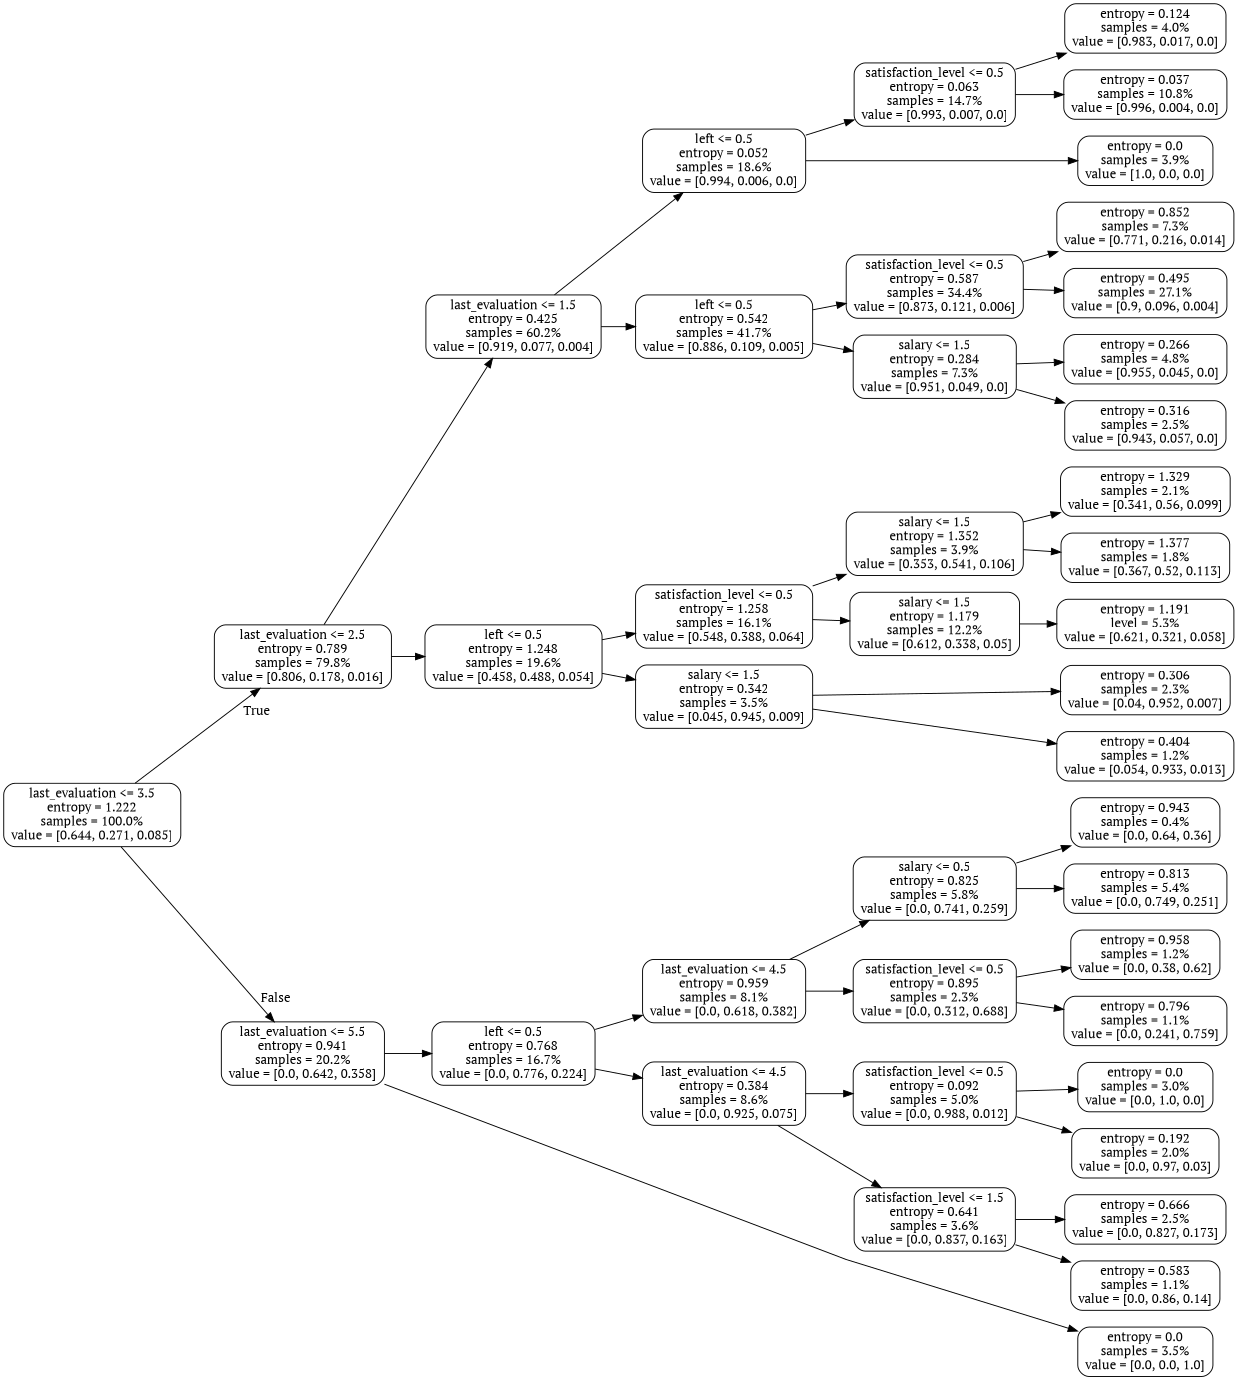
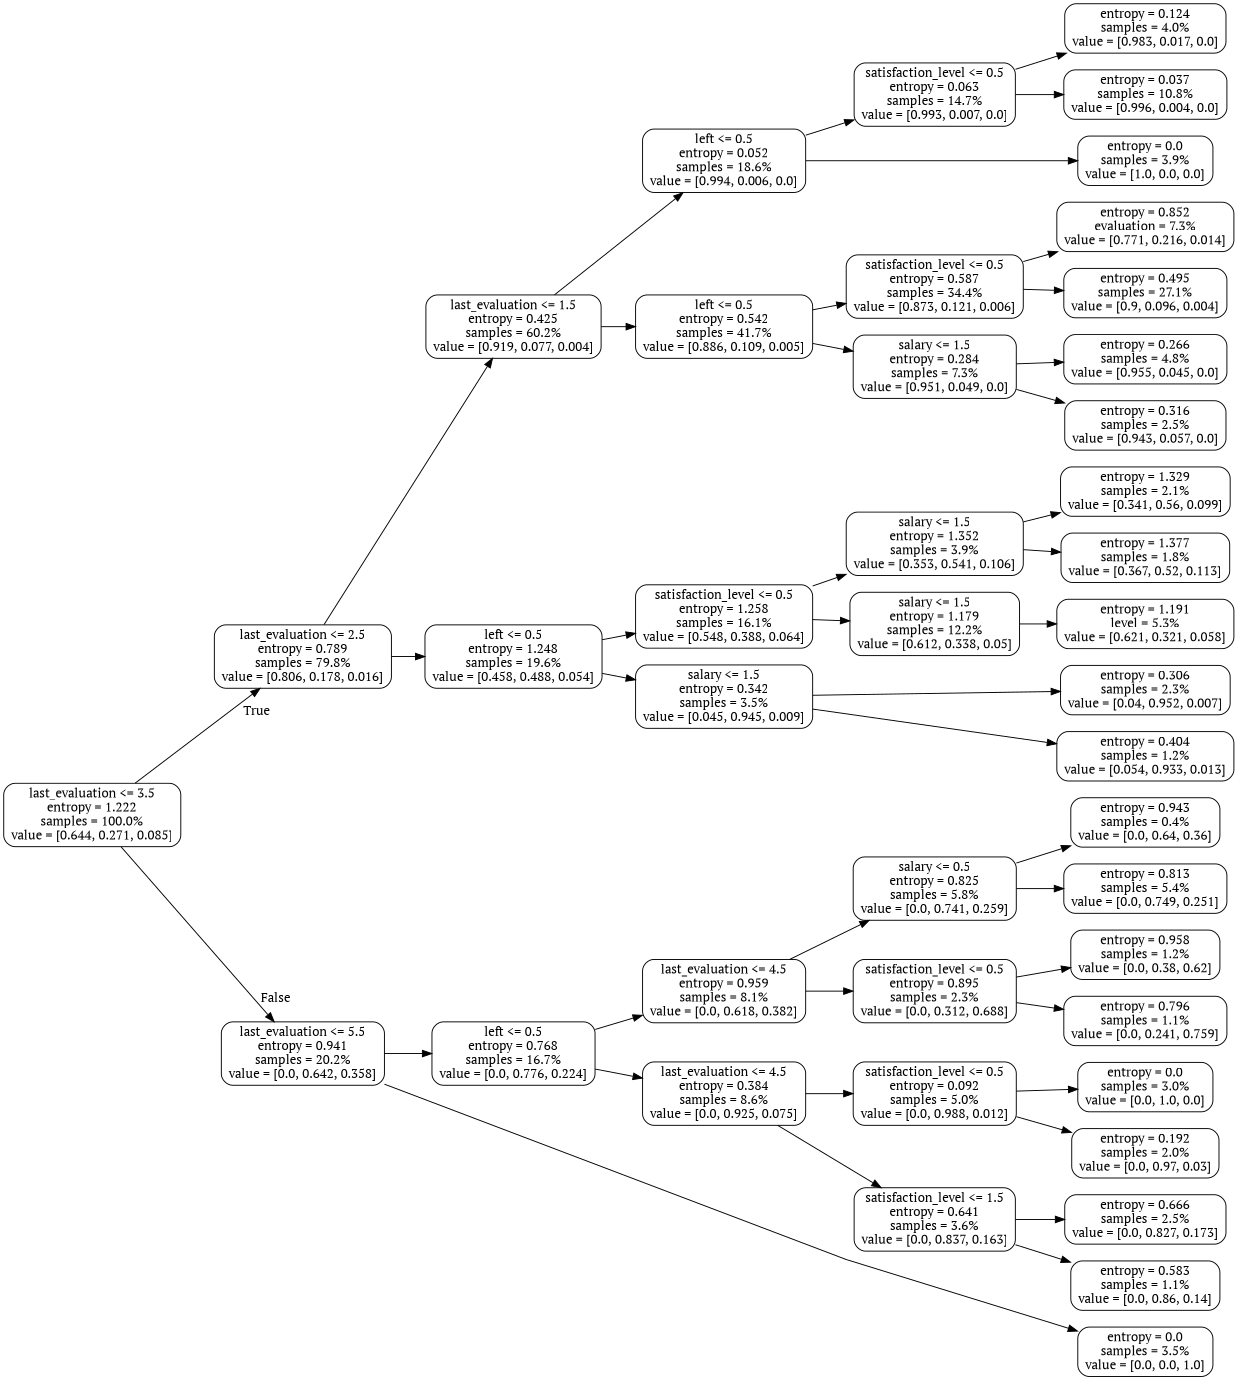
(1145, 227) -> (1145, 227)
